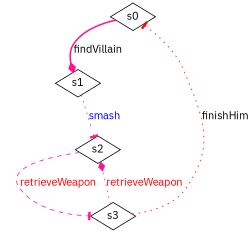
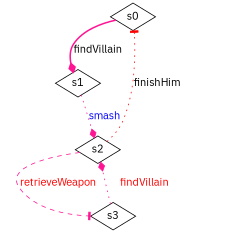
(87, 112) -> (87, 112)
(204, 131) -> (131, 91)
(144, 183) -> (144, 183)
